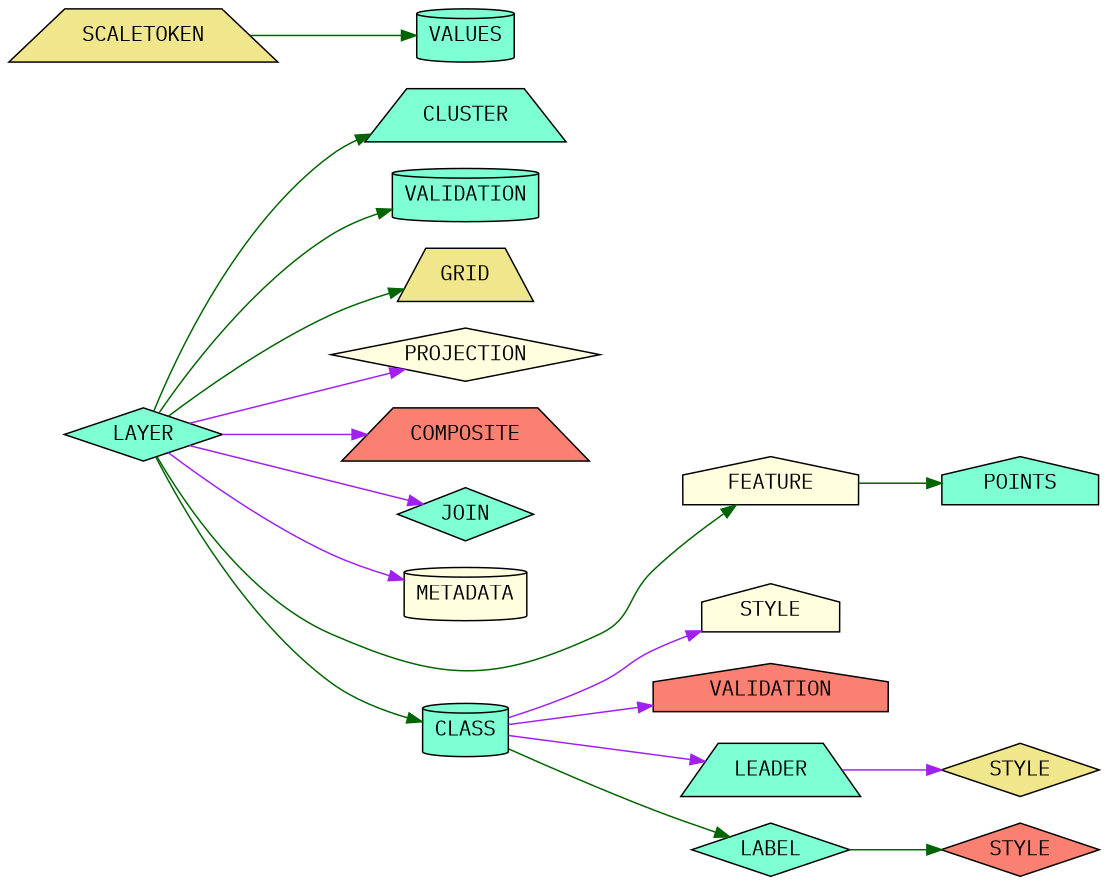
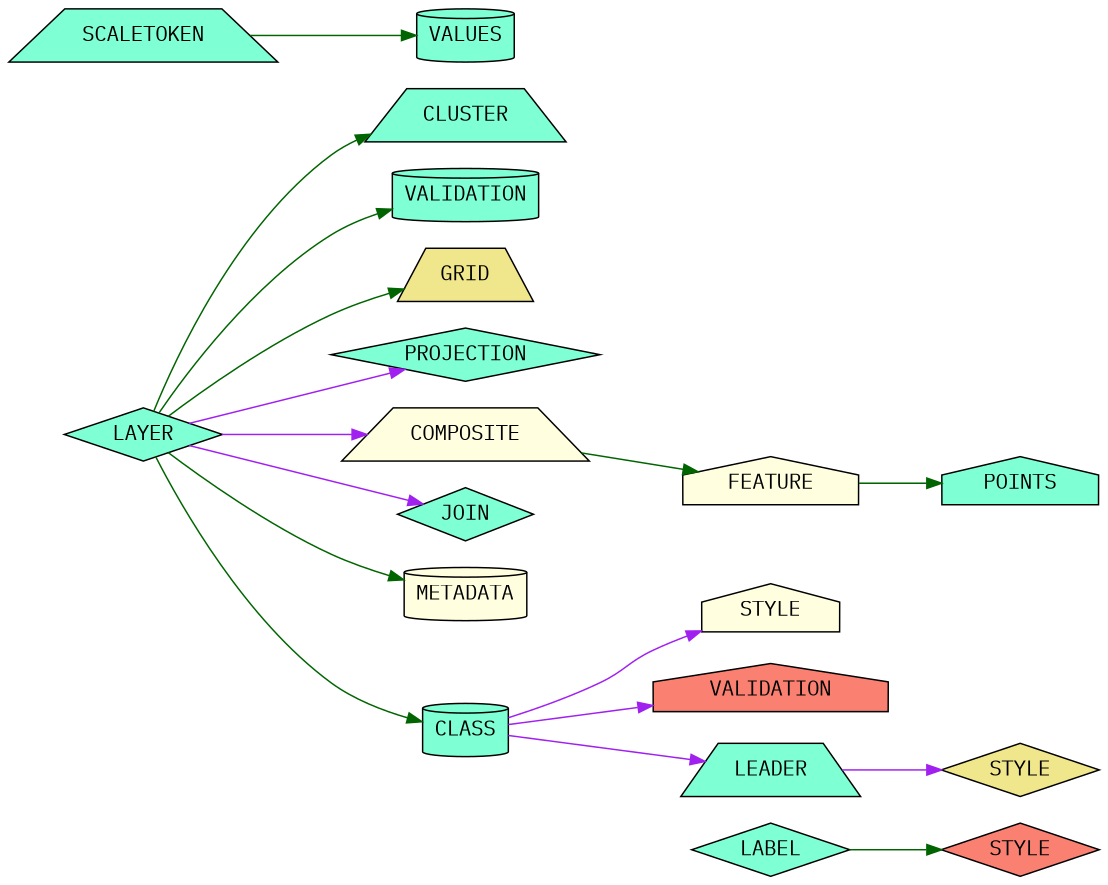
(143, 35) -> (143, 35)
(465, 355) -> (465, 355)
(465, 434) -> (465, 434)
(274, 524) -> (274, 524)
(427, 666) -> (632, 461)
(611, 793) -> none
